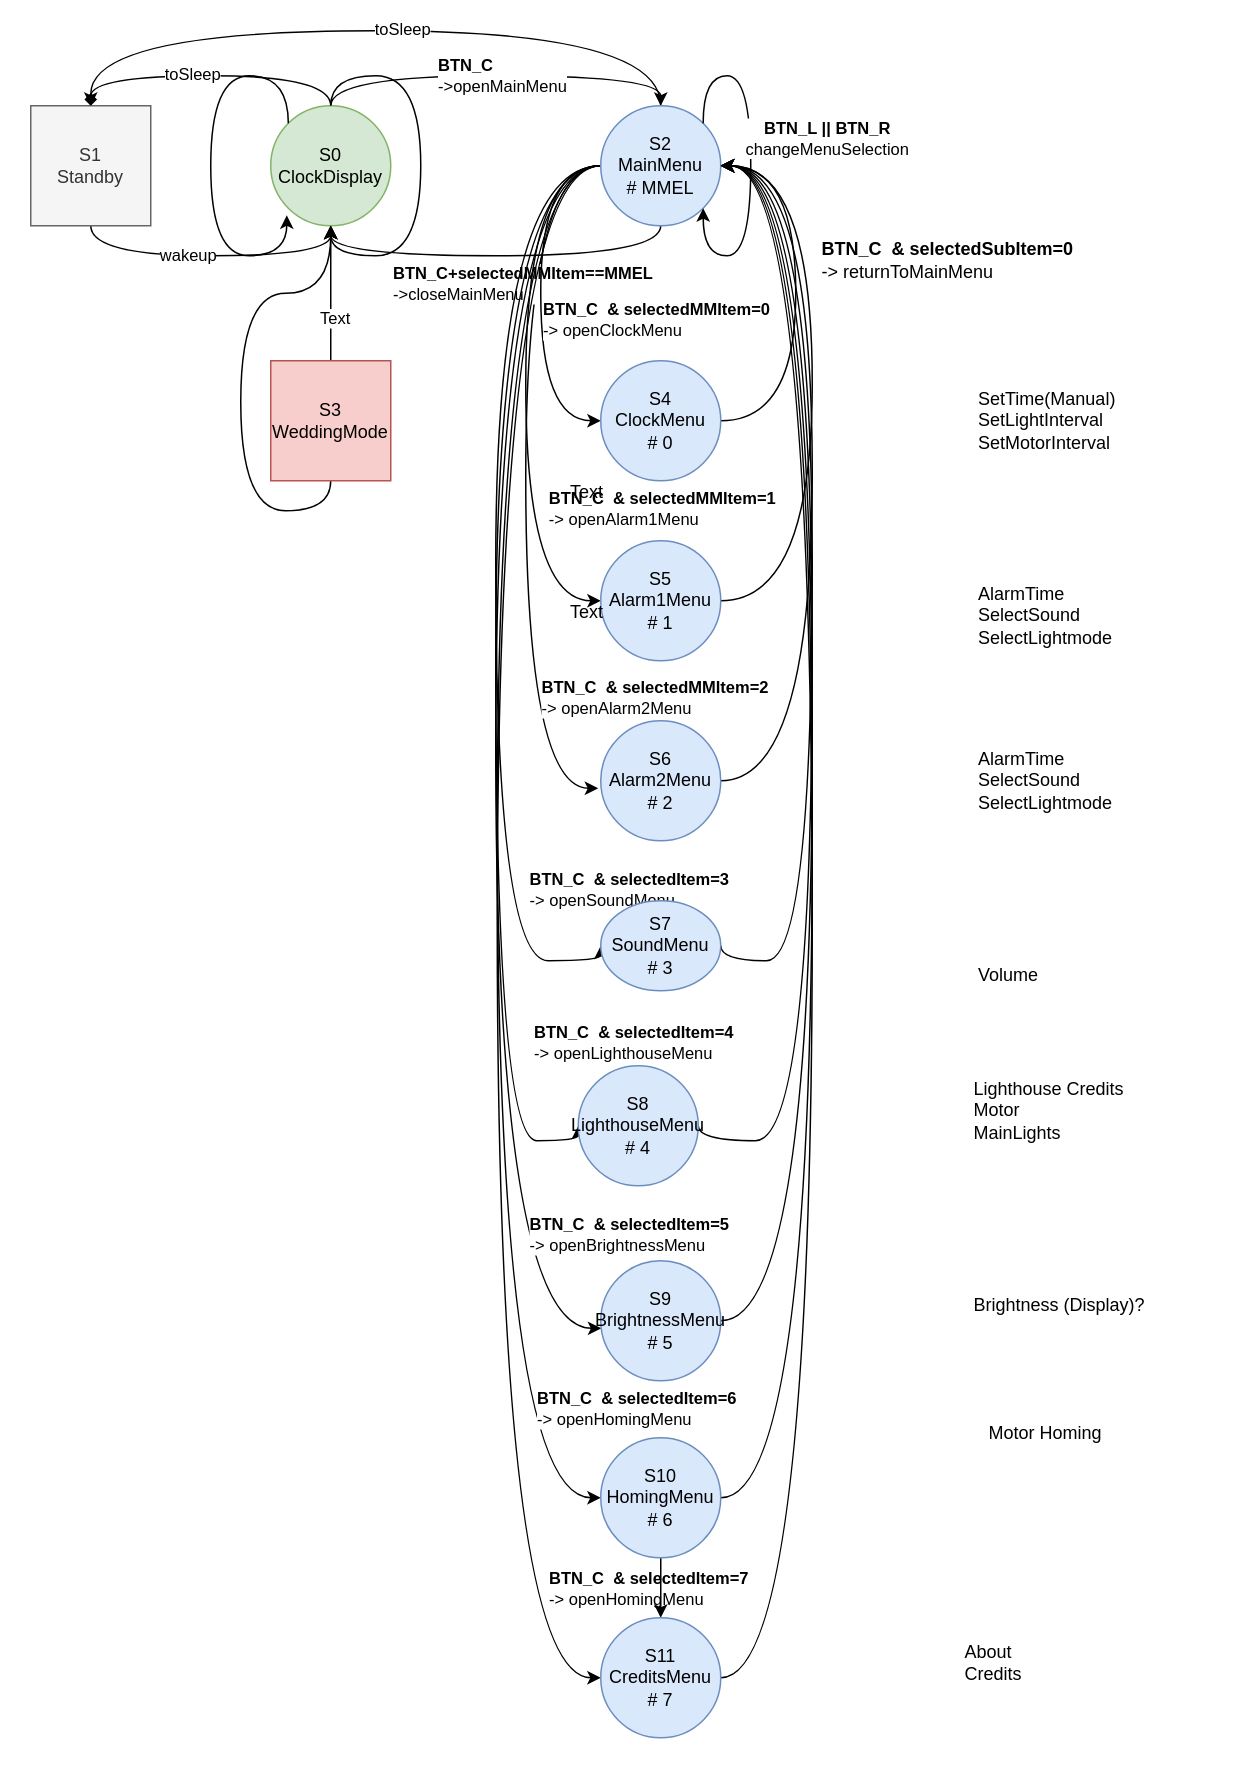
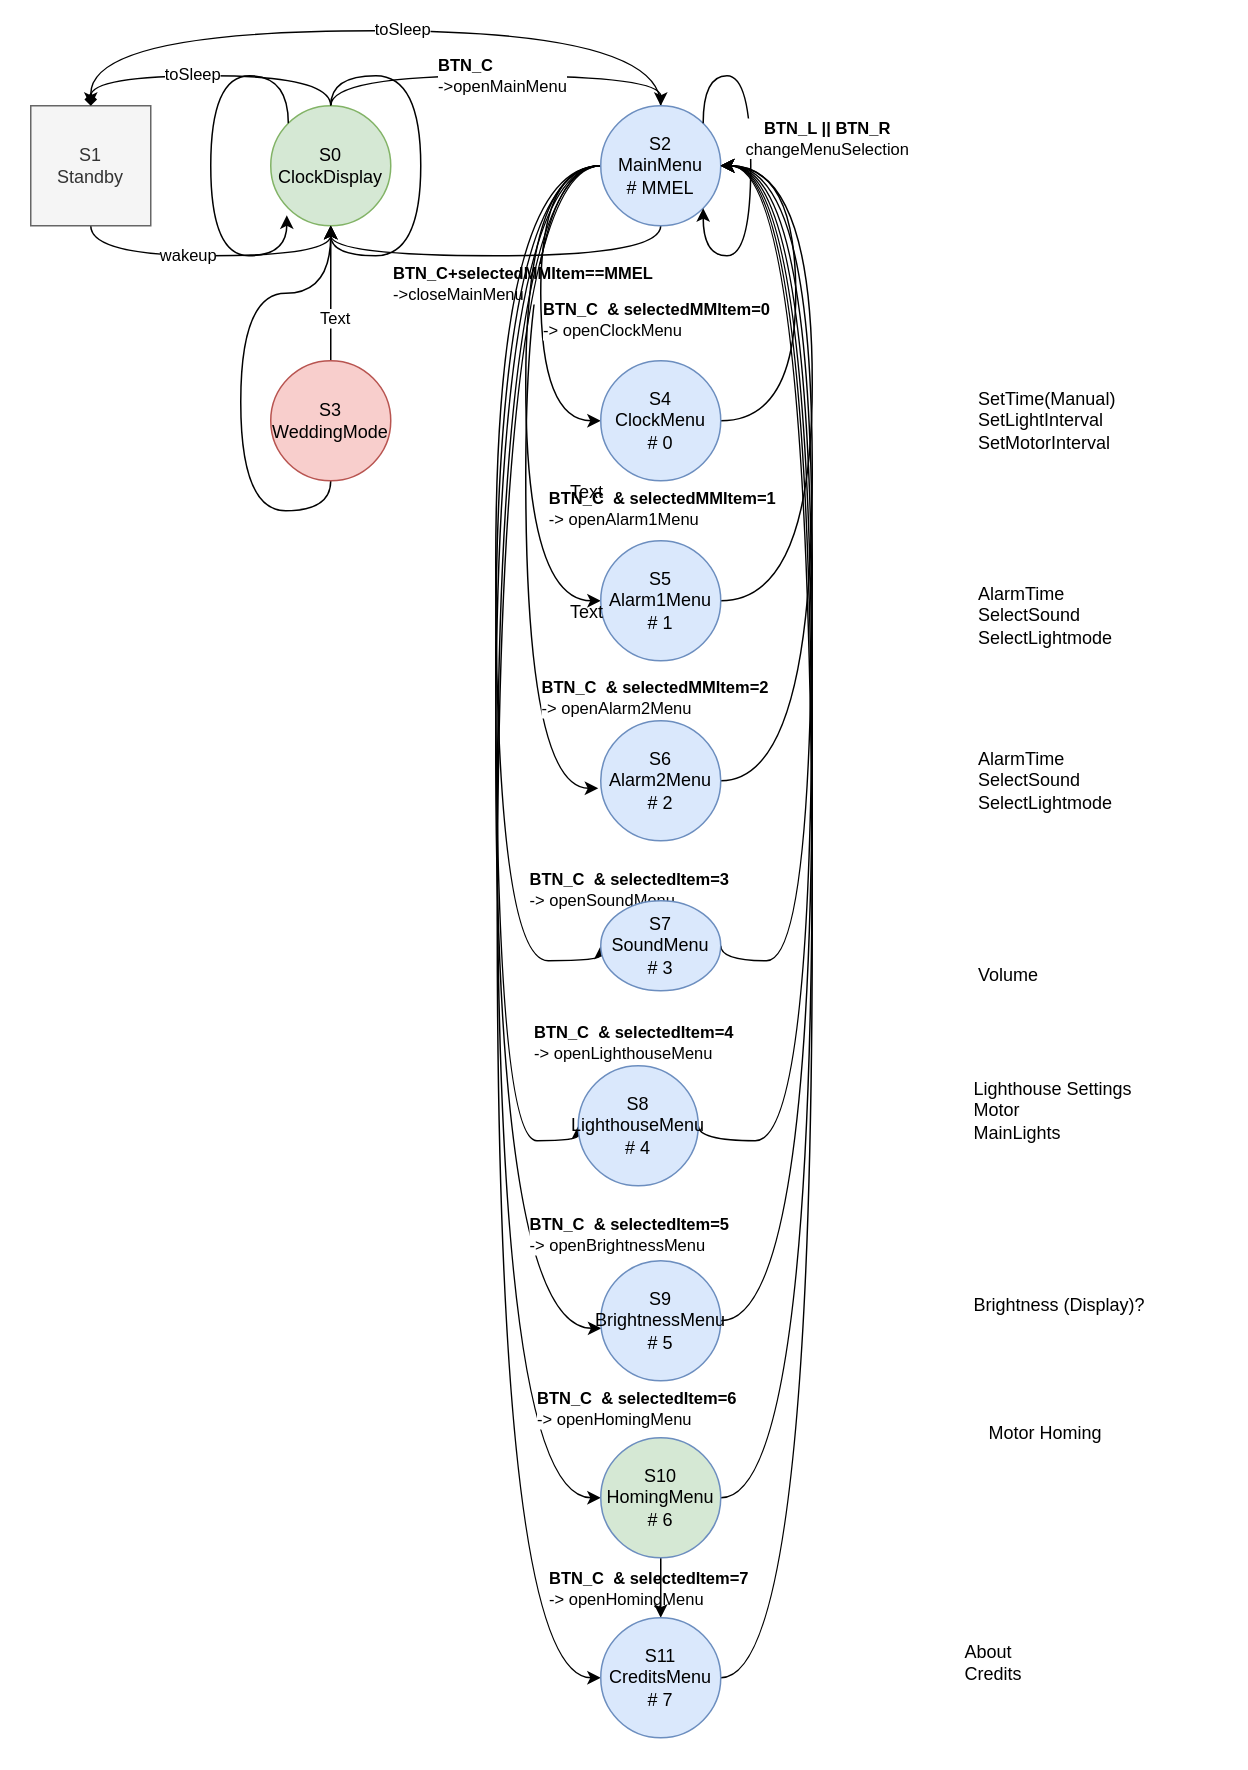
(947, 260) -> none
(331, 421) -> (331, 421)
(1058, 1111) -> (1063, 1111)
(661, 1498) -> (661, 1498)
